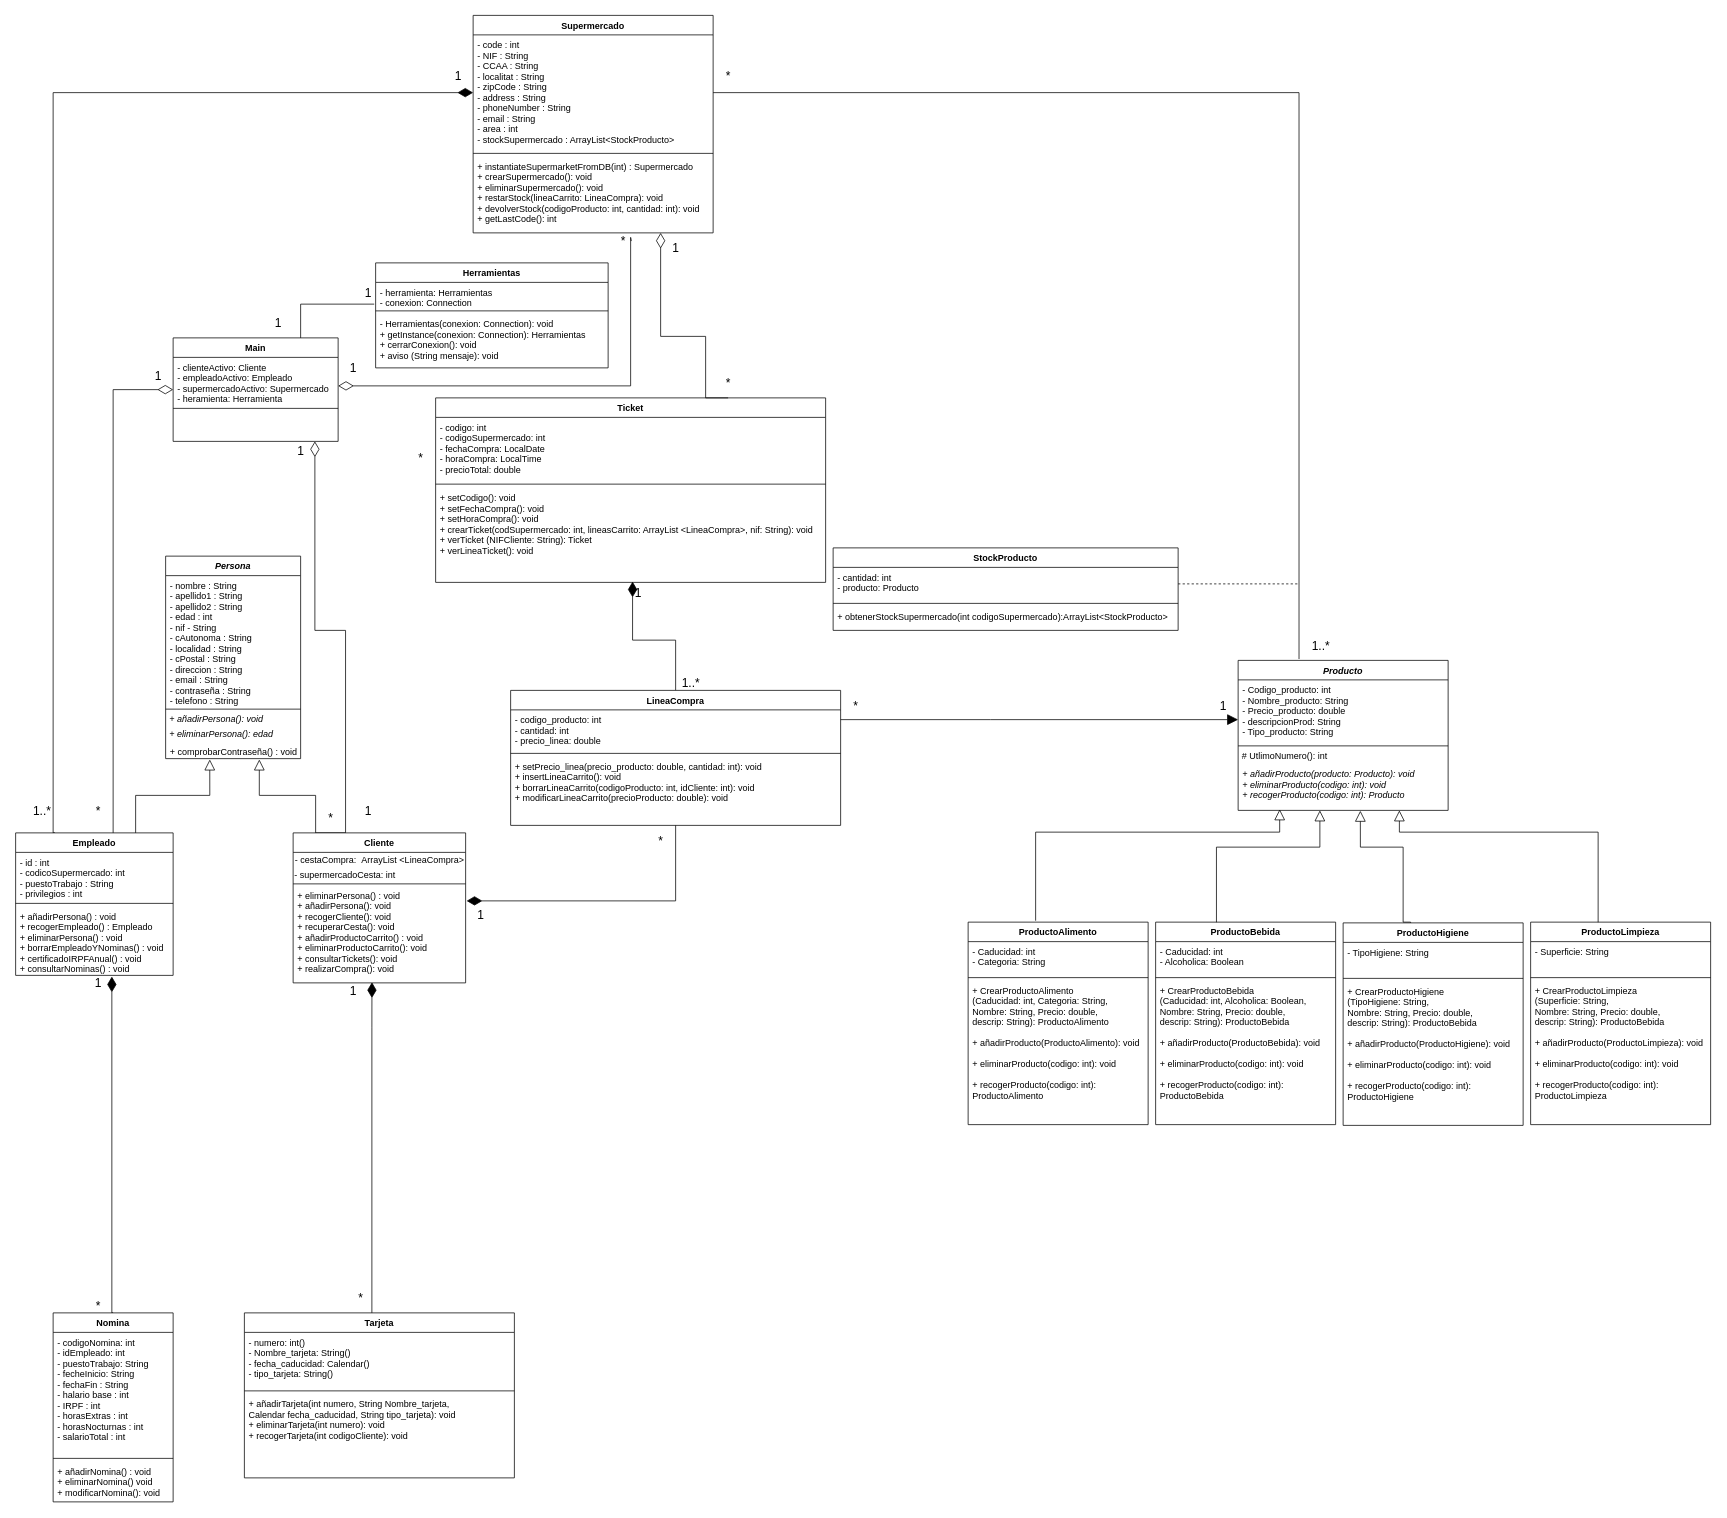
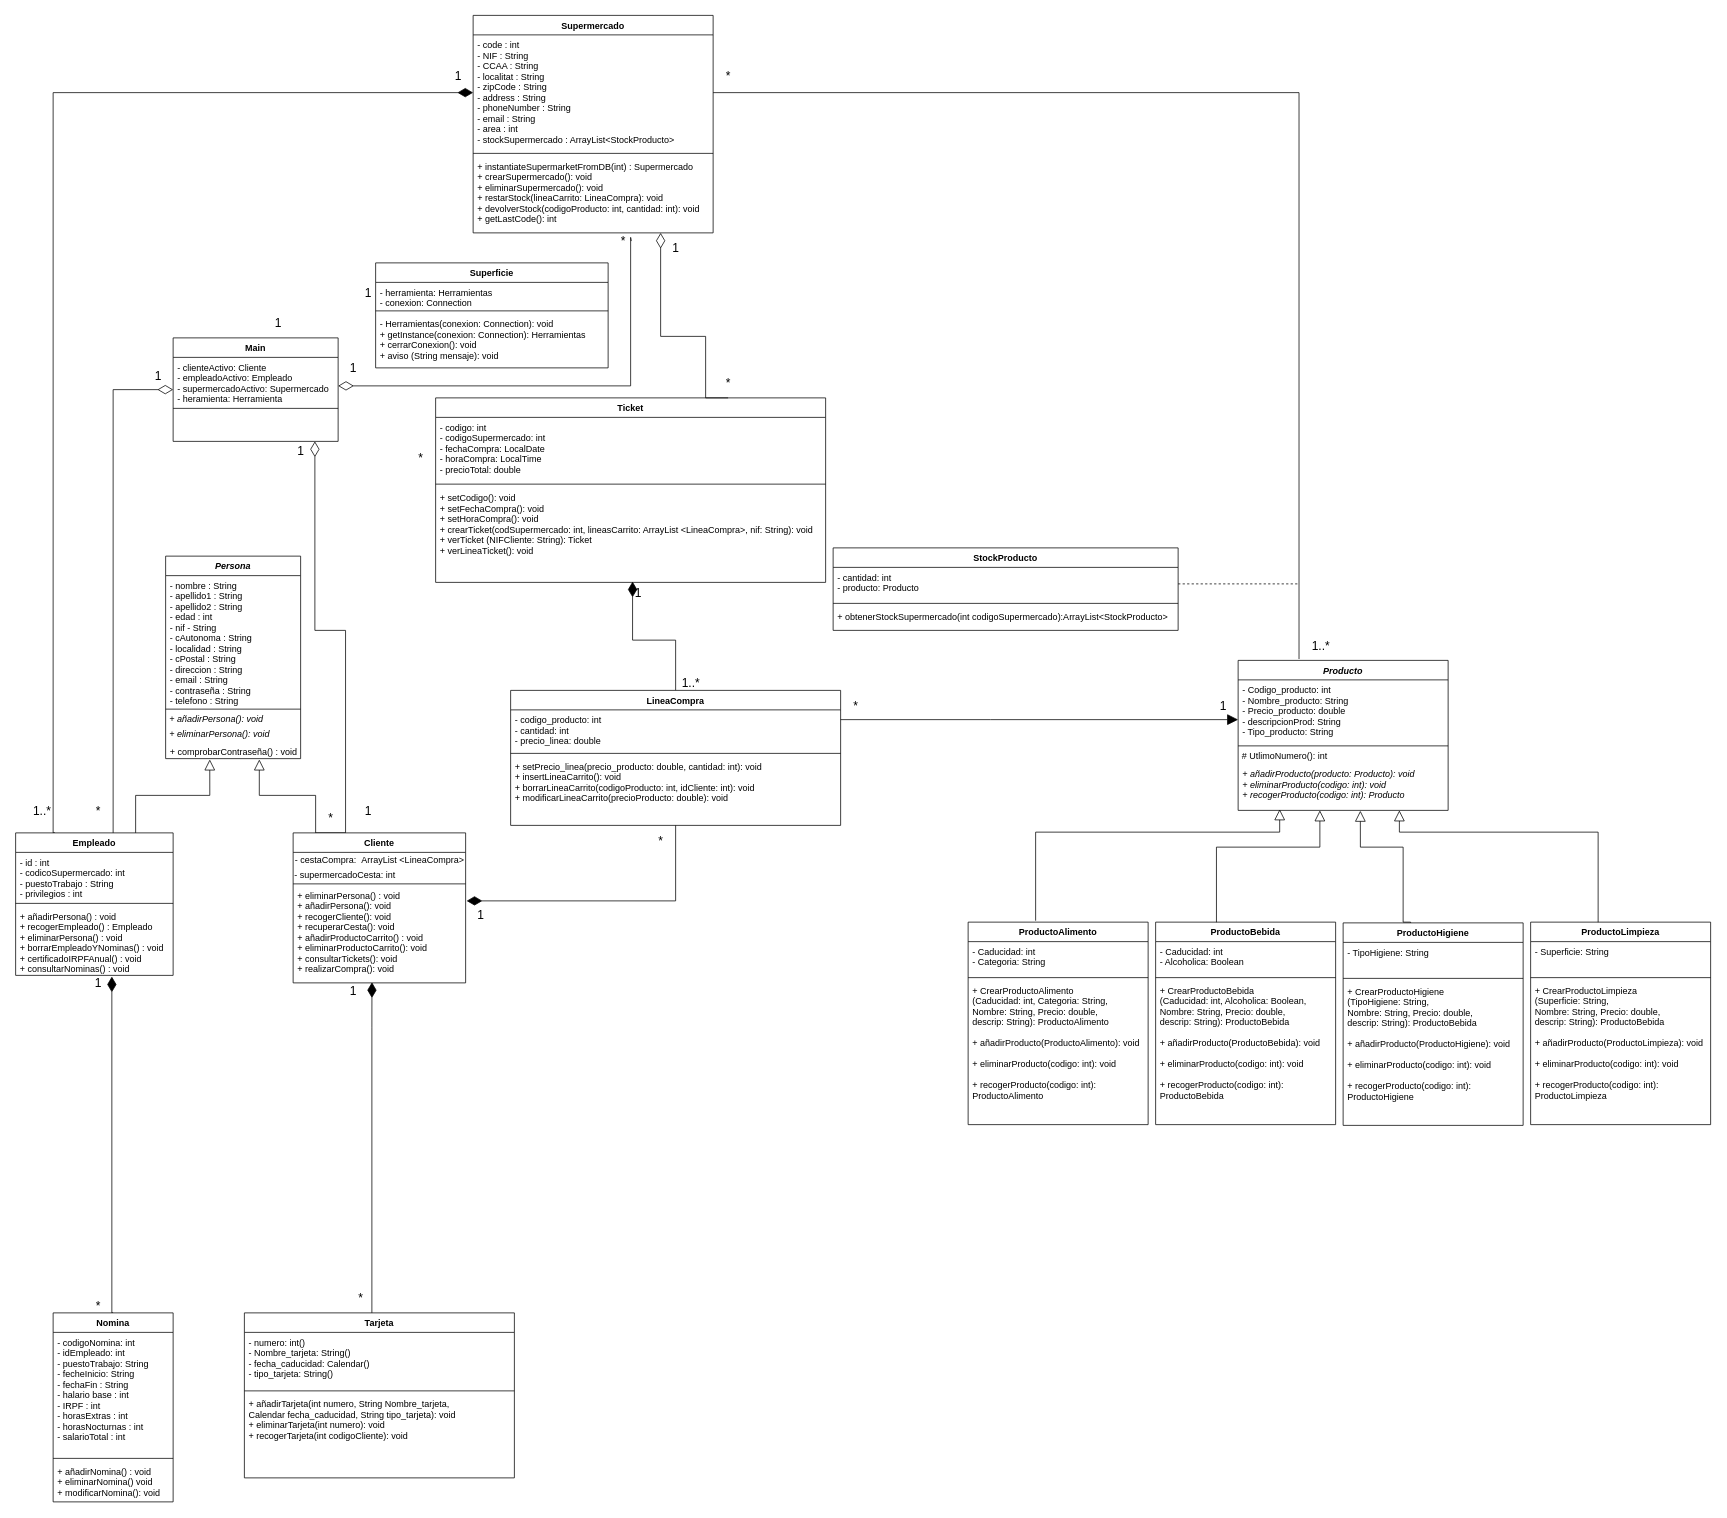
(491, 273) -> (491, 273)
(320, 304) -> none
(223, 735) -> (222, 735)
